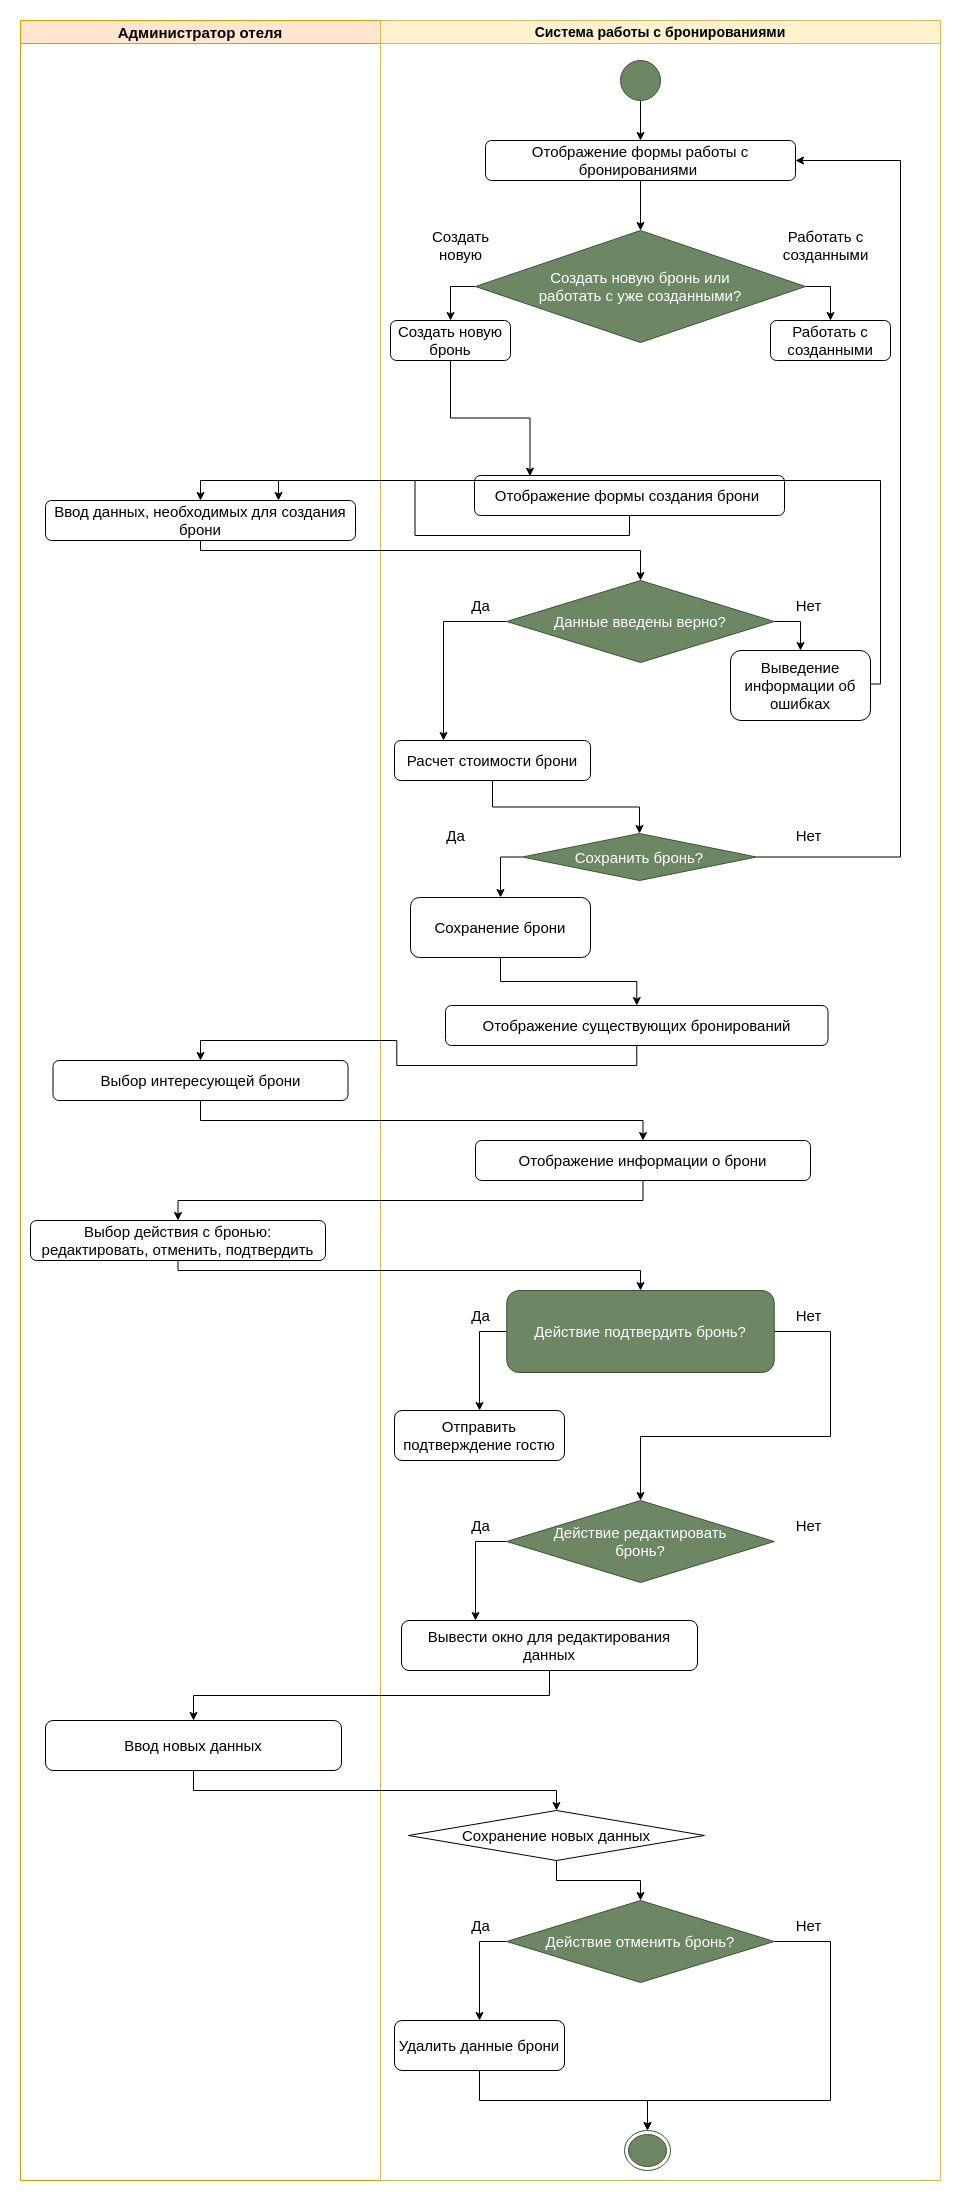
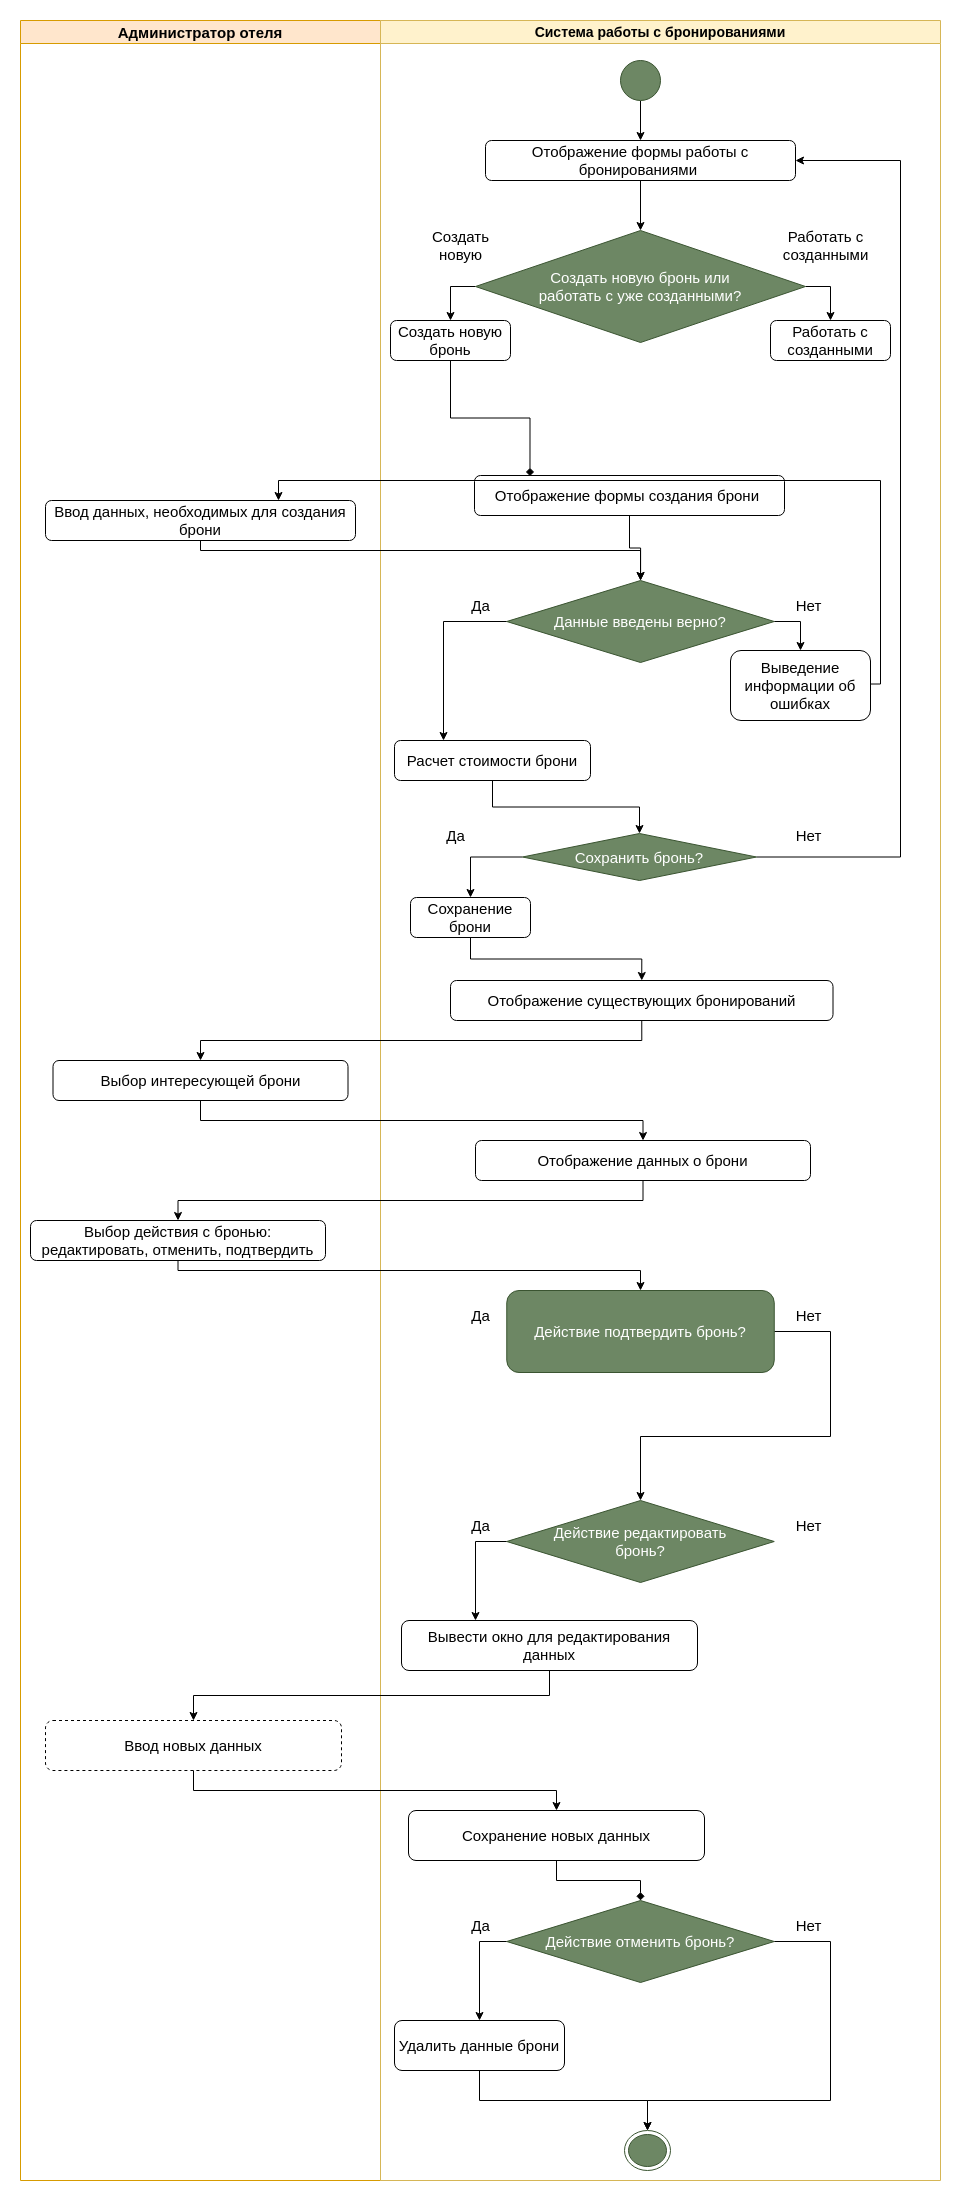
(530, 468) -> (530, 467)
(496, 536) -> (630, 546)
(501, 928) -> (471, 918)
(637, 1026) -> (642, 1001)
(643, 1161) -> (643, 1161)
(480, 1354) -> none
(480, 1436) -> none
(194, 1746) -> (194, 1746)
(557, 1836) -> (557, 1836)
(641, 1892) -> (641, 1892)
